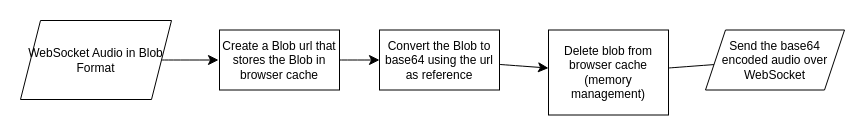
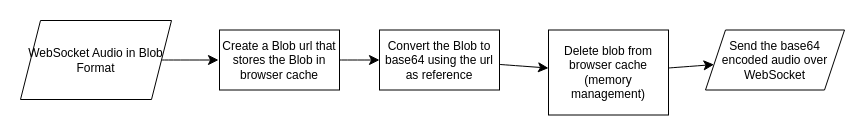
(707, 65) -> (704, 65)
